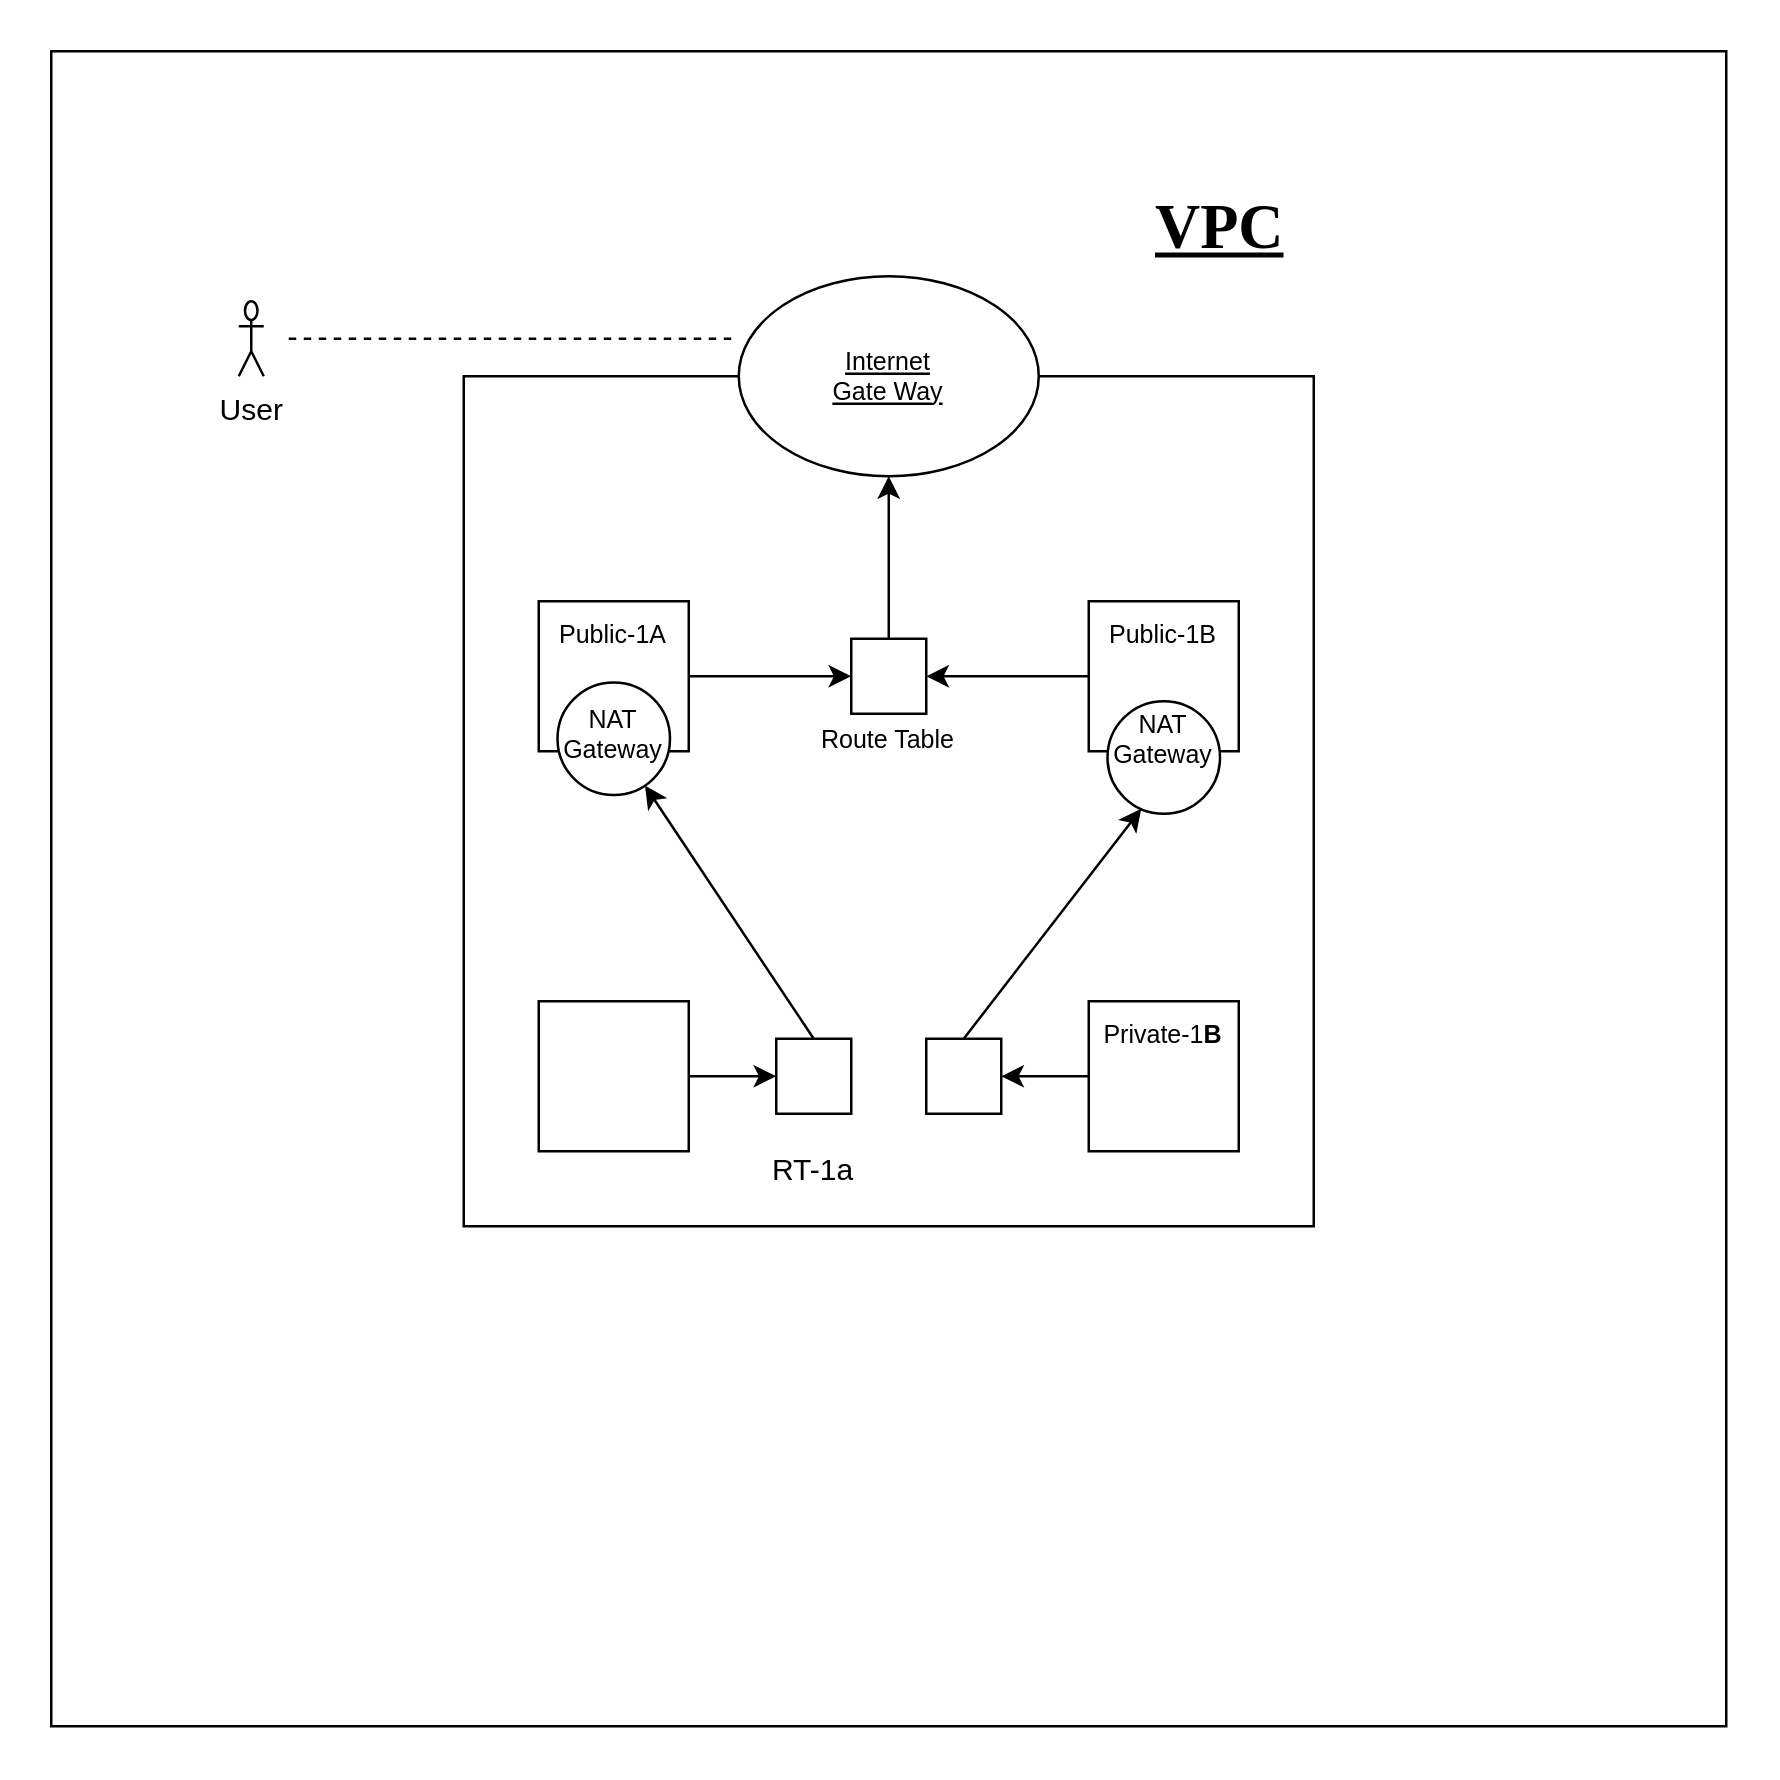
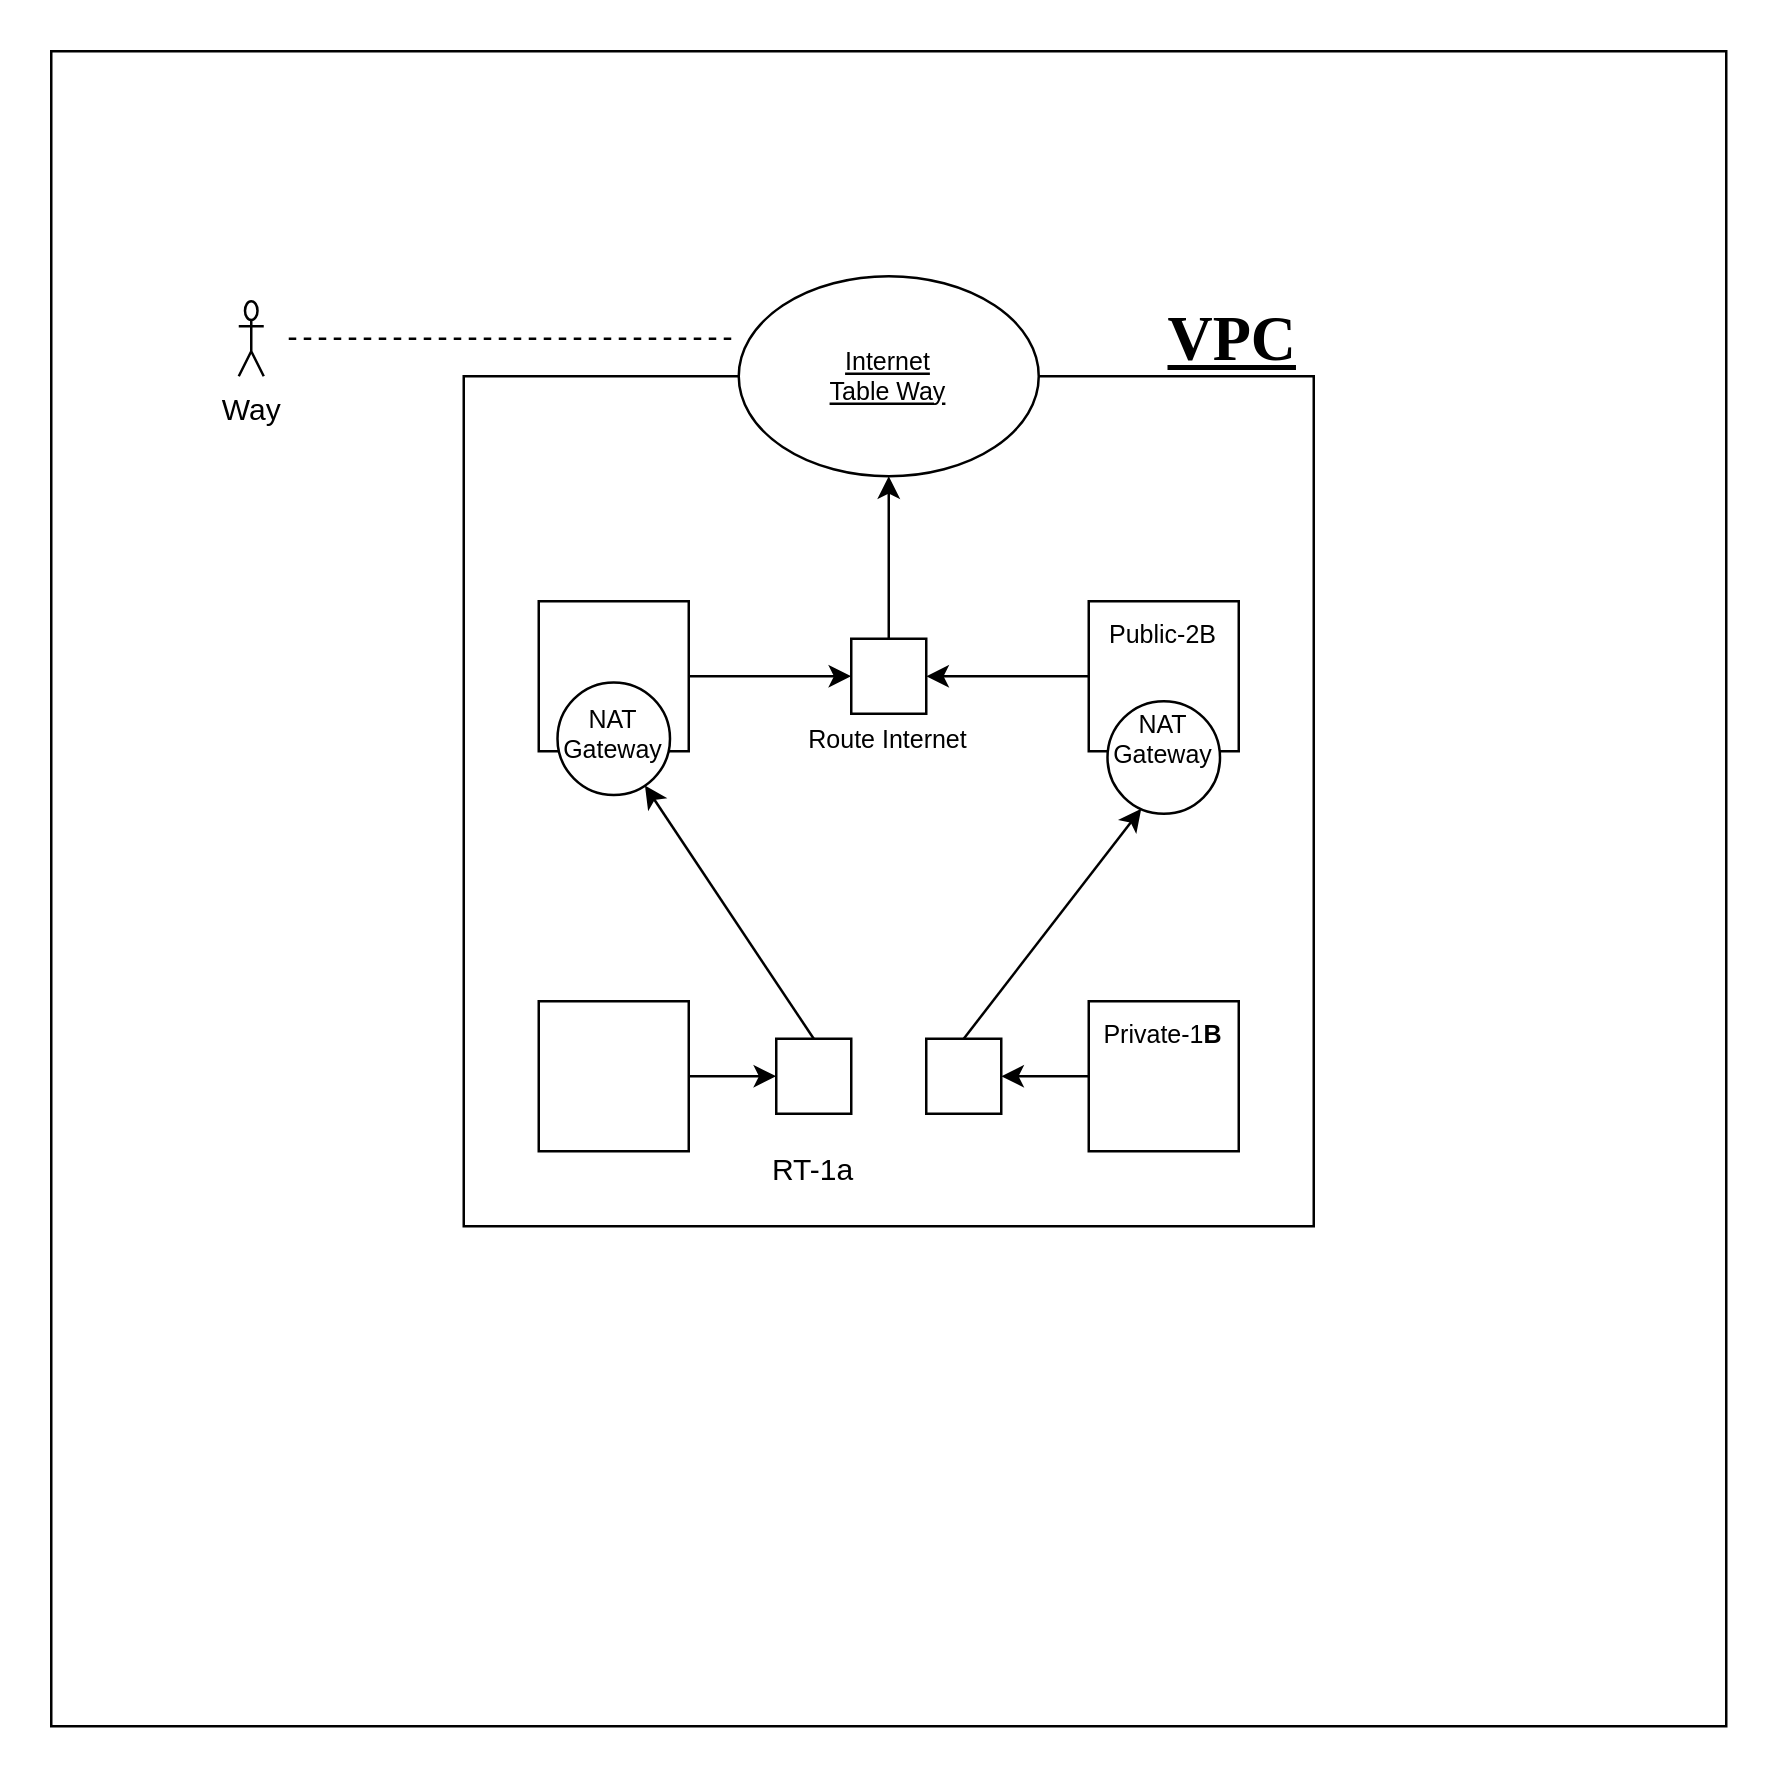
(1251, 226) -> (1264, 339)
(889, 376) -> (889, 376)
(253, 412) -> (253, 412)
(614, 633) -> none
(1164, 634) -> (1164, 634)
(889, 739) -> (889, 739)
